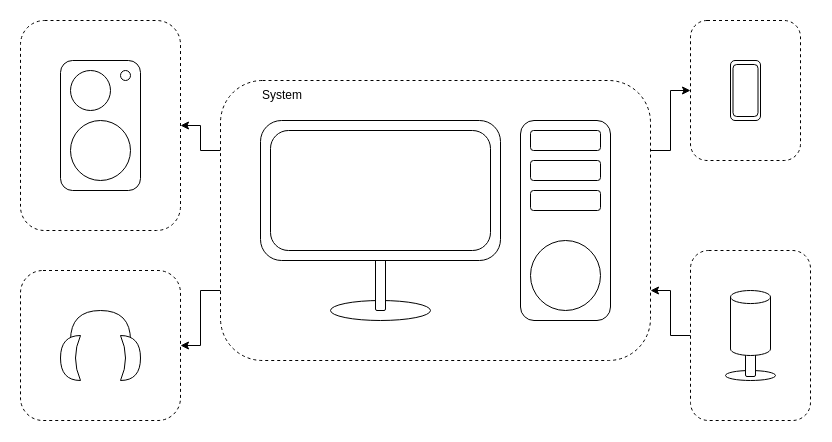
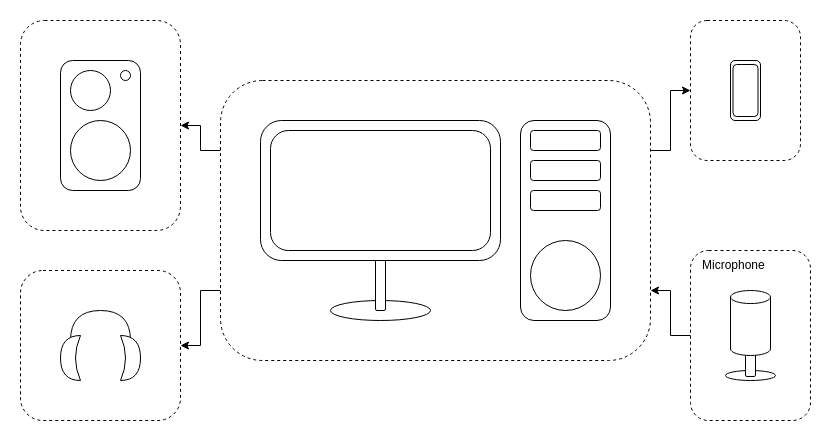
(436, 96) -> none
none -> (751, 266)
